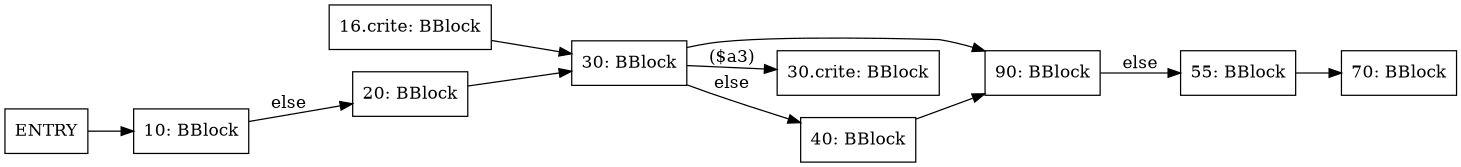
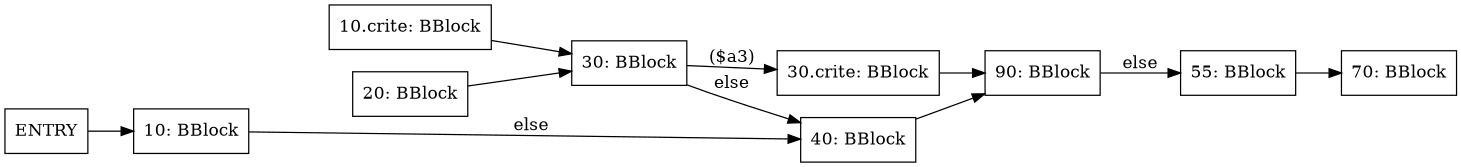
(410, 27) -> (410, 27)
(830, 38) -> (956, 73)
(295, 114) -> (518, 135)
